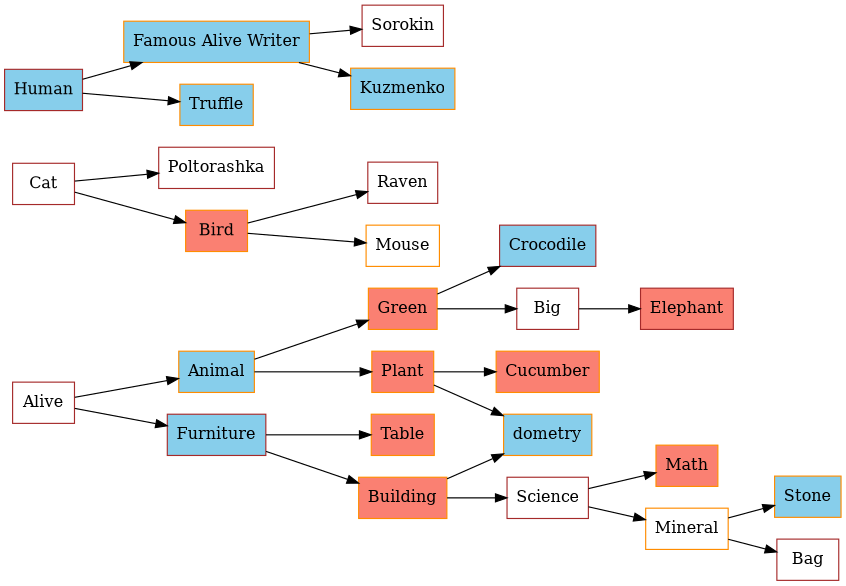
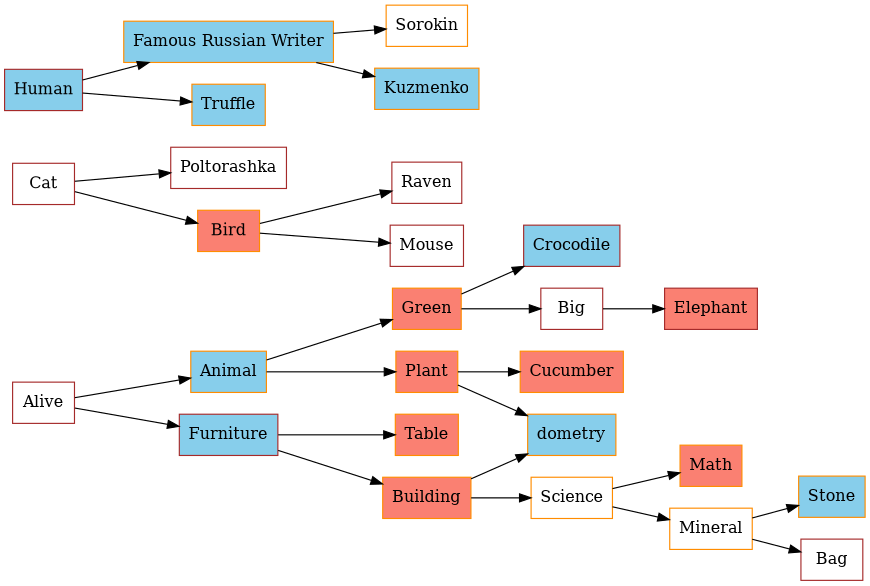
(403, 26) -> (427, 26)
(217, 42) -> (229, 42)
(403, 246) -> (427, 246)
(548, 498) -> (572, 498)
